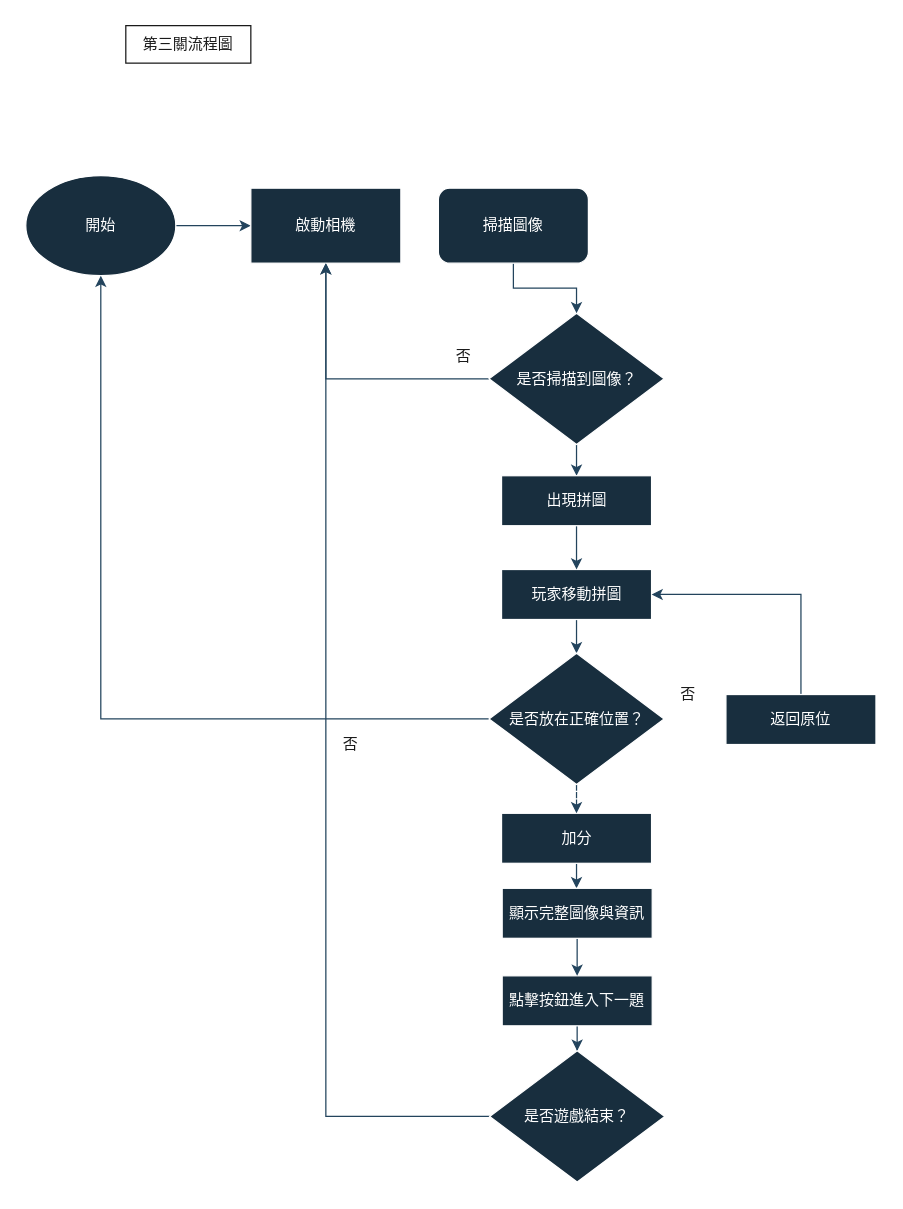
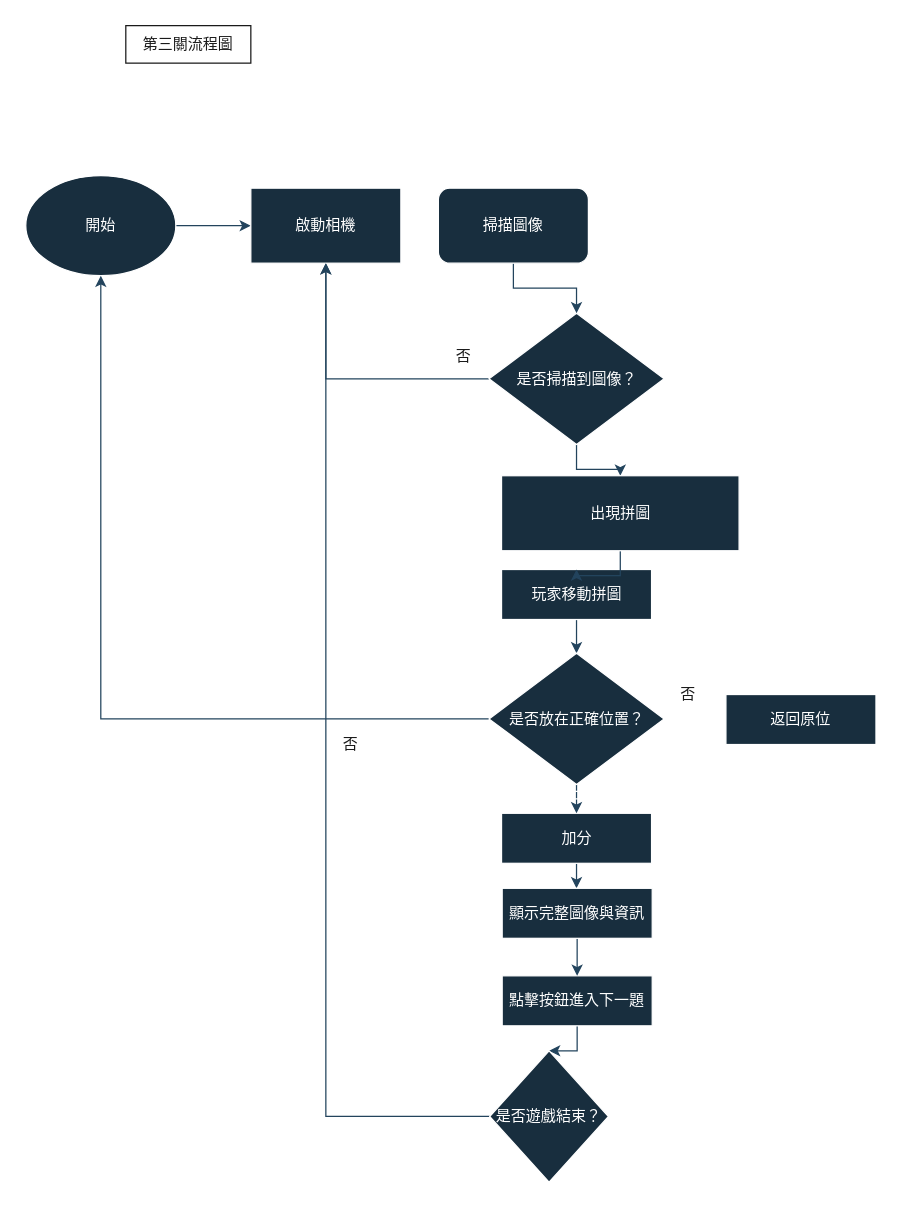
(576, 501) -> (620, 513)
(781, 594) -> none
(577, 1116) -> (549, 1116)
